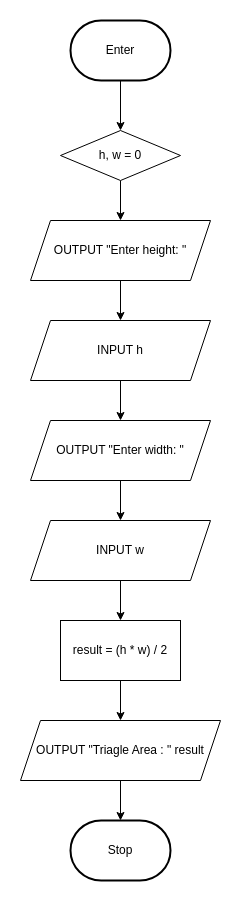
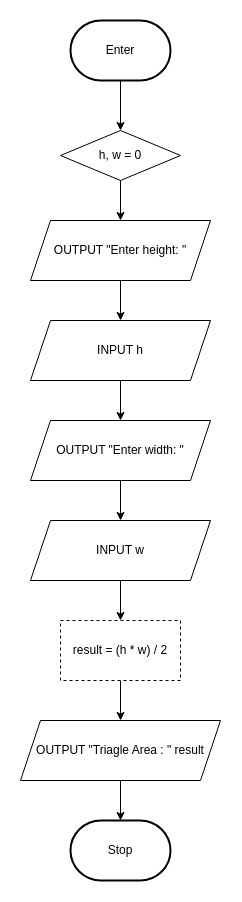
(121, 651) -> (121, 651)
